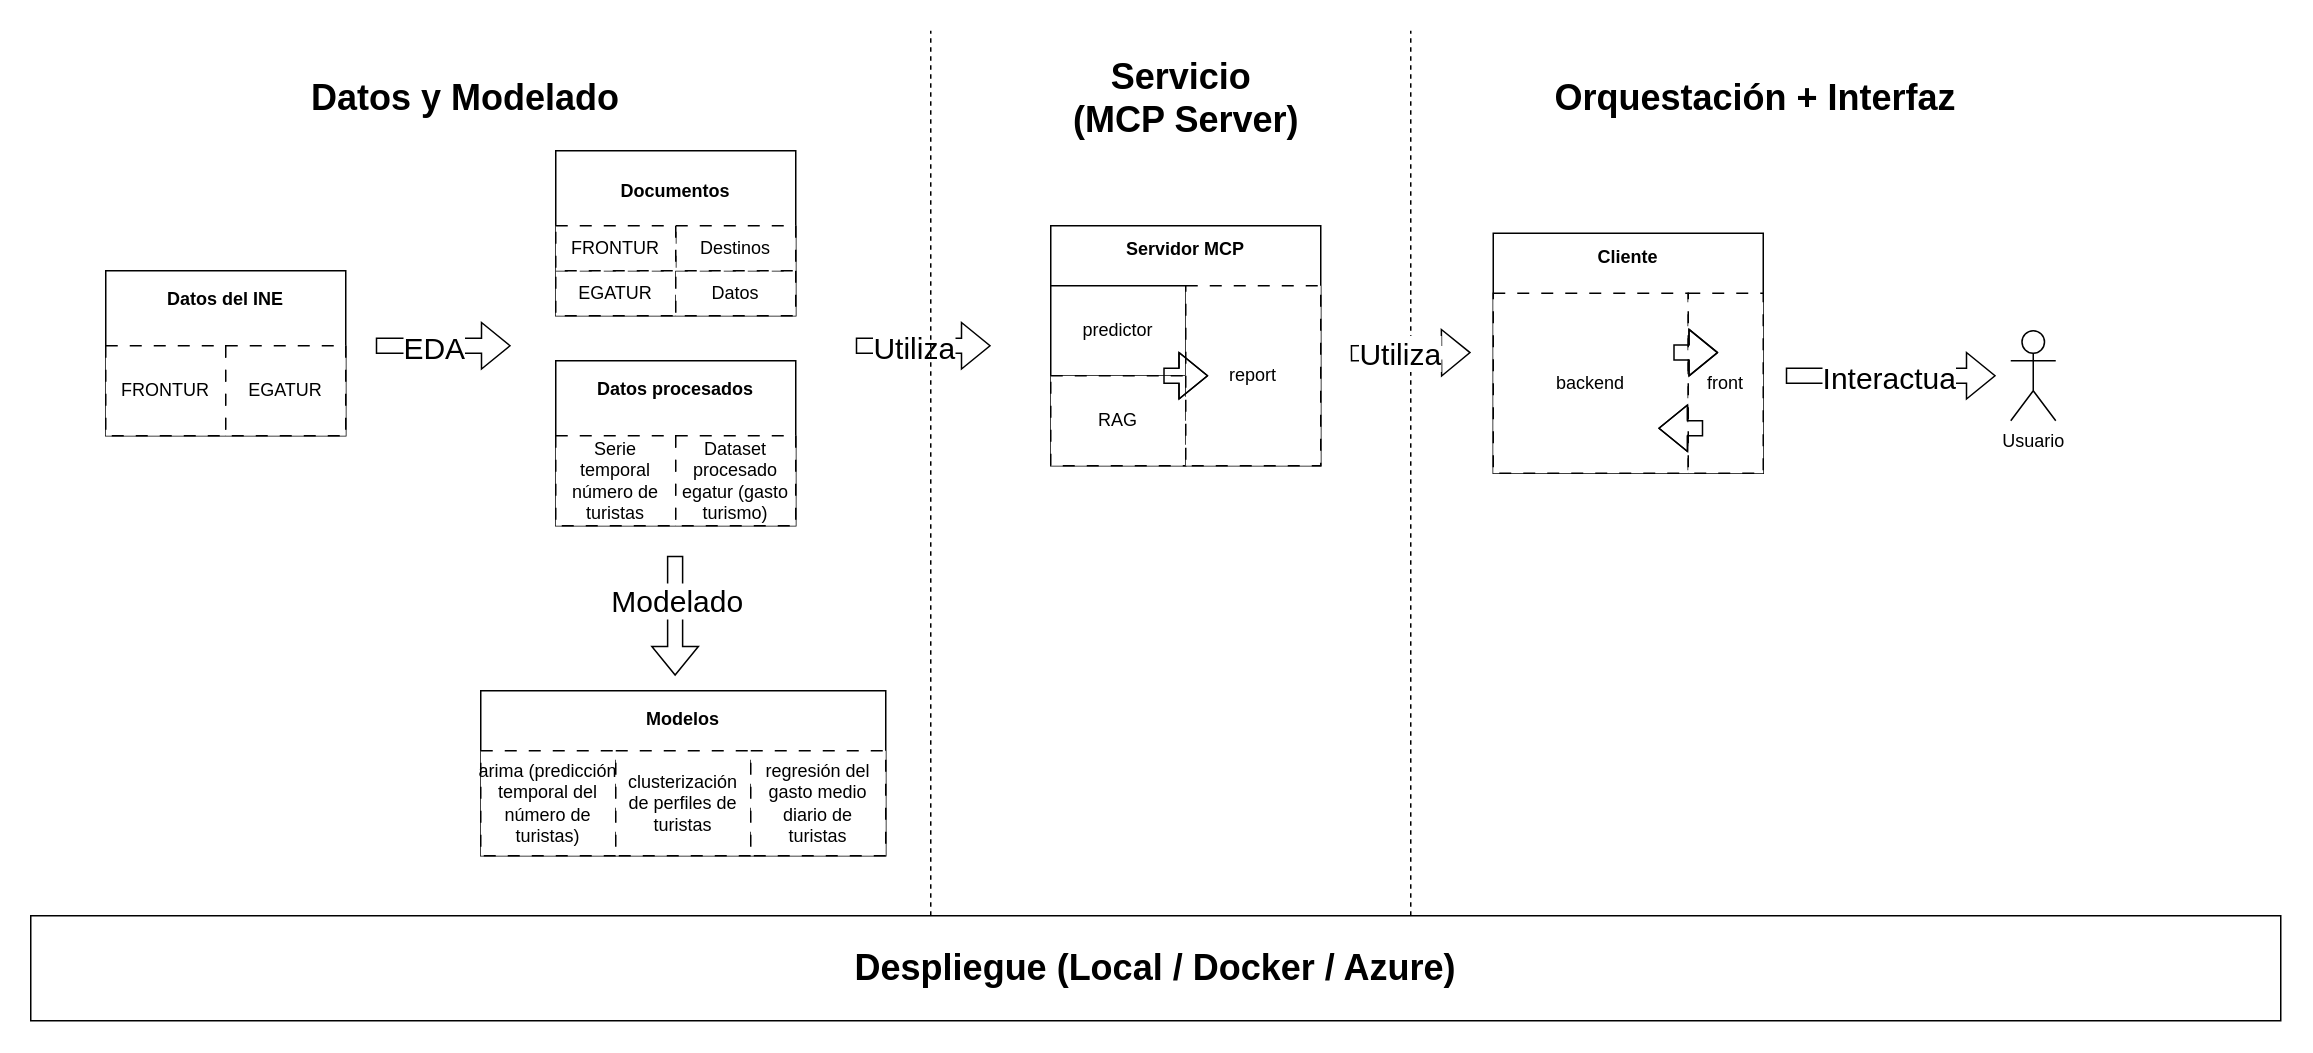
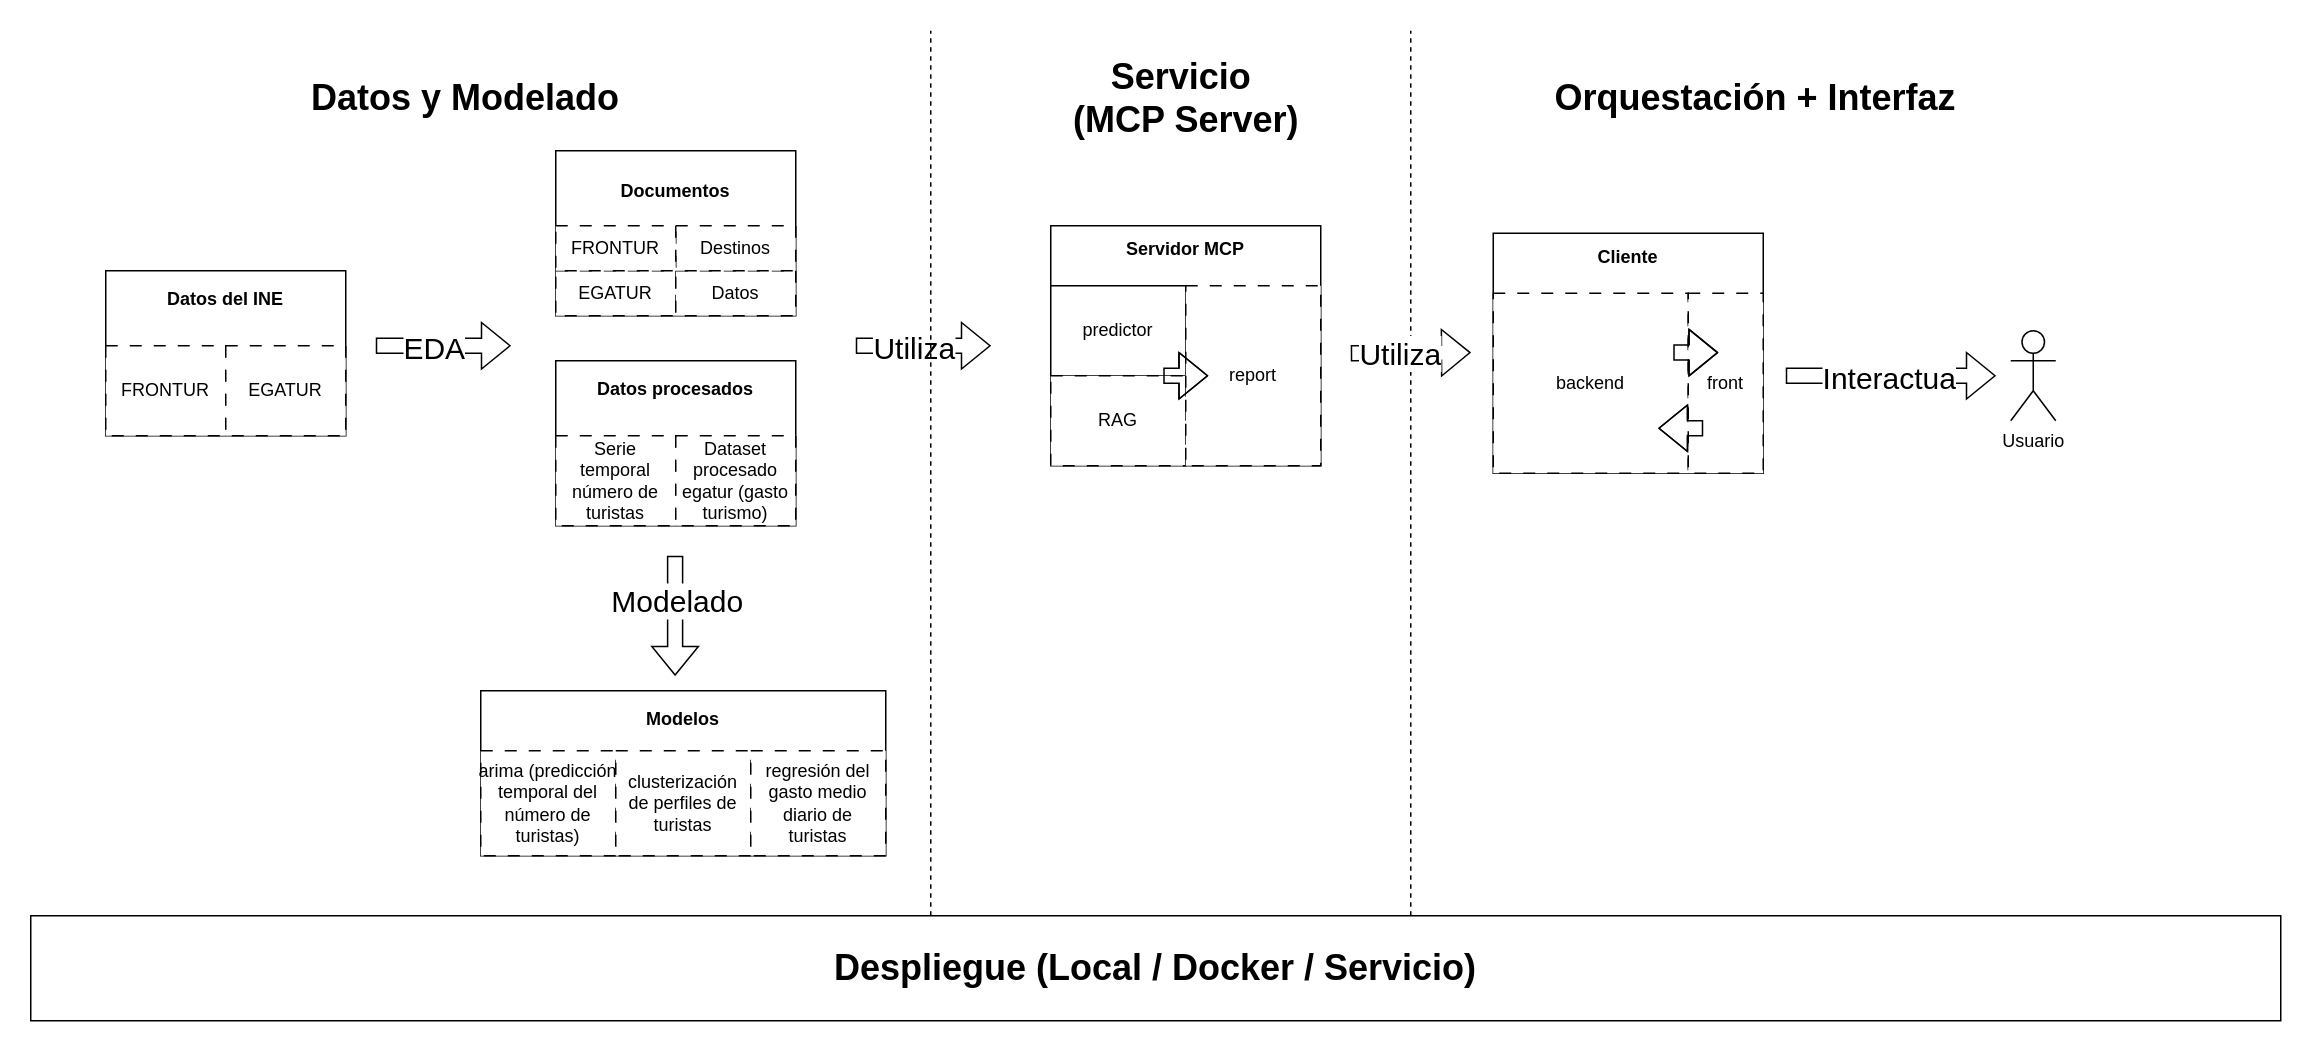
(1156, 968) -> (1156, 968)
